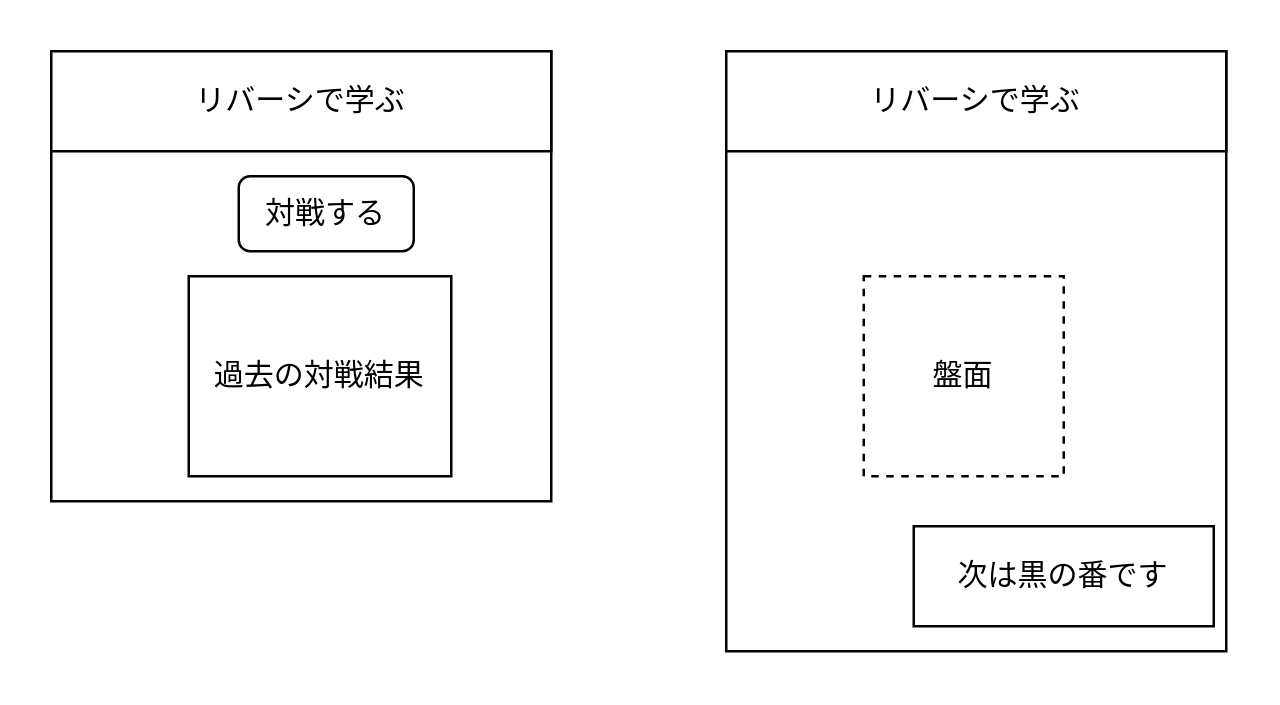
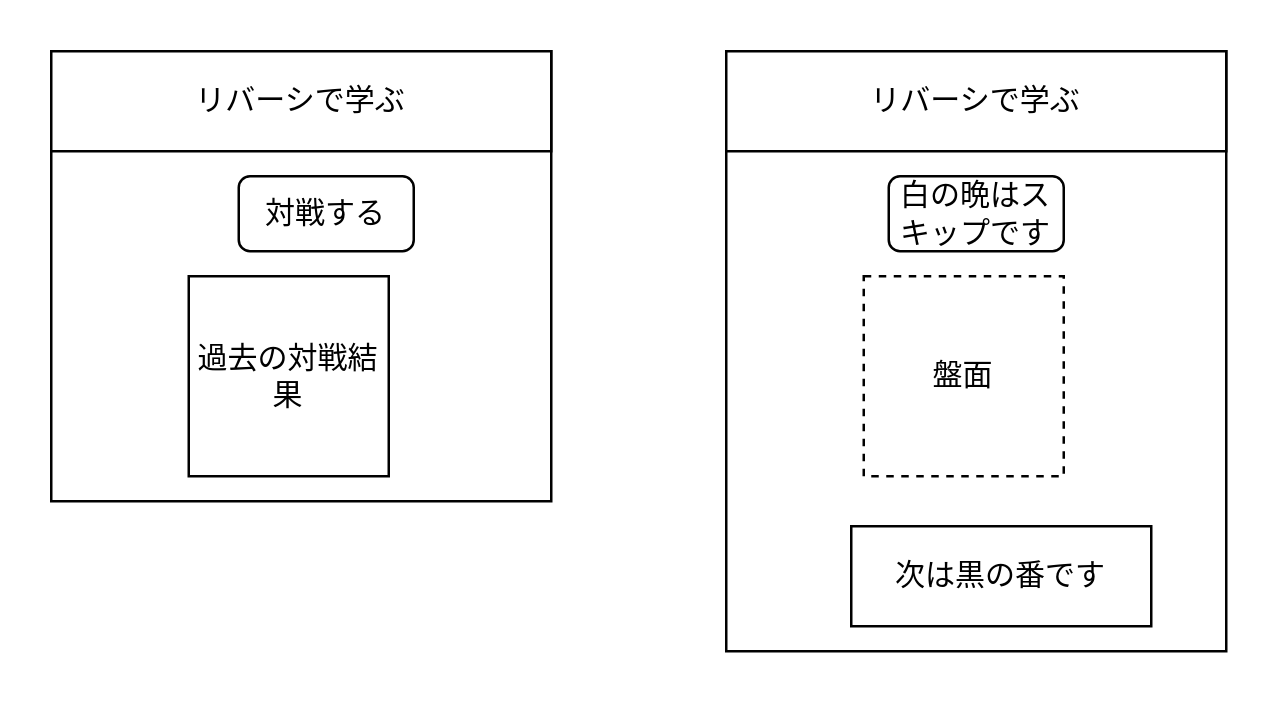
none -> (976, 214)
(320, 376) -> (289, 376)
(1064, 576) -> (1001, 576)
